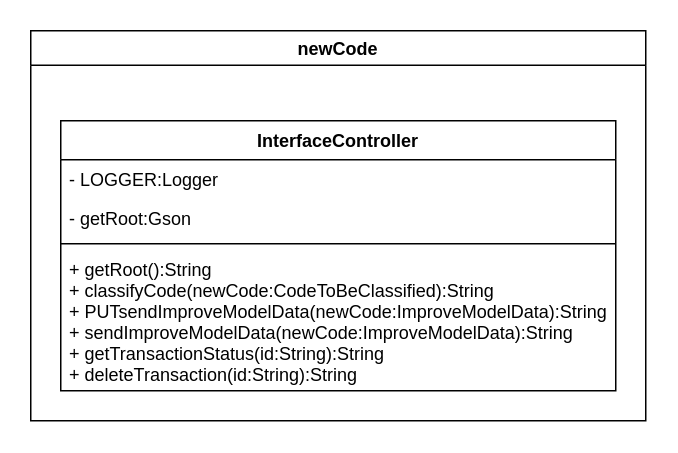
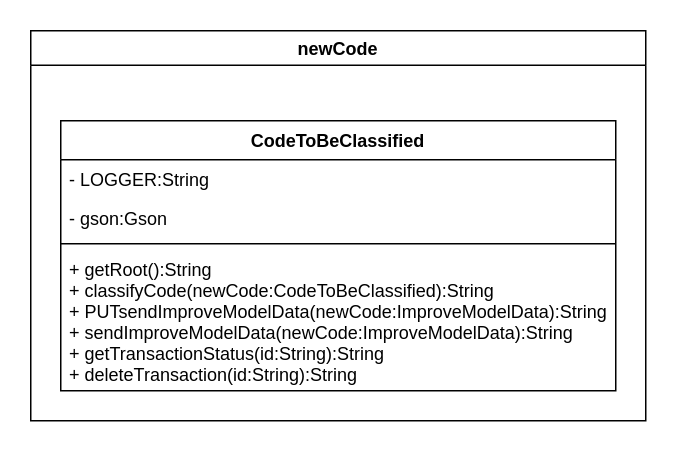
(338, 141) -> (338, 141)
(140, 180) -> (138, 180)
(135, 219) -> (120, 219)
